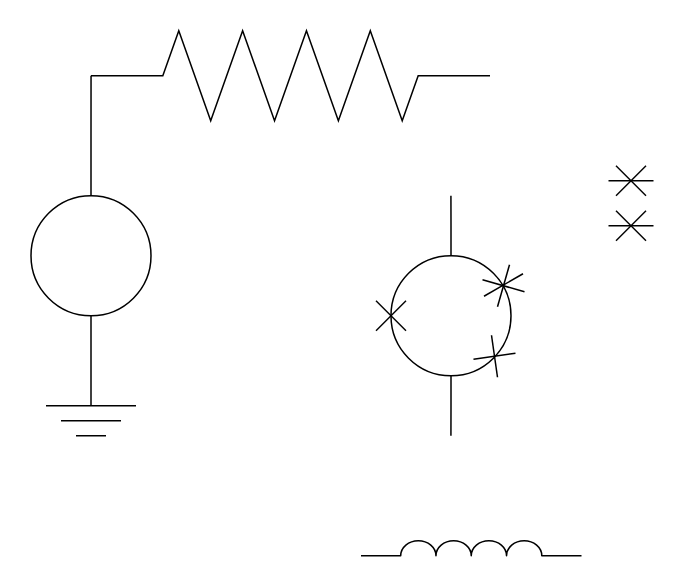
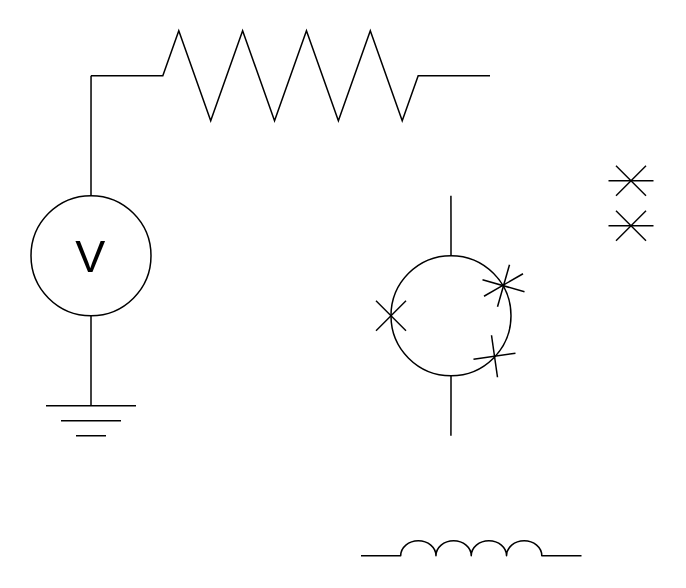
none -> (91, 256)
